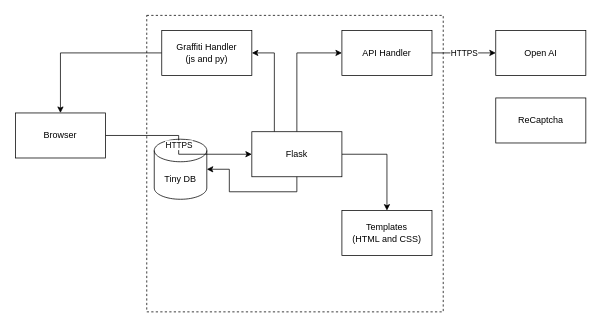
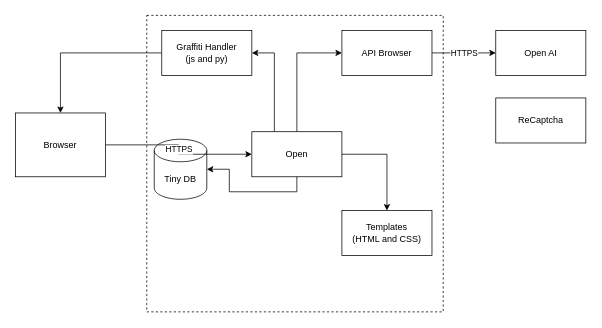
(387, 53) -> (387, 53)
(60, 135) -> (60, 145)
(297, 154) -> (297, 154)
